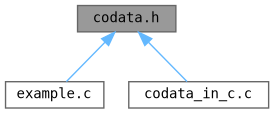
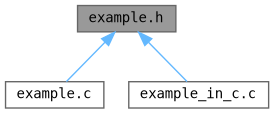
(127, 19) -> (127, 19)
(199, 95) -> (199, 95)
